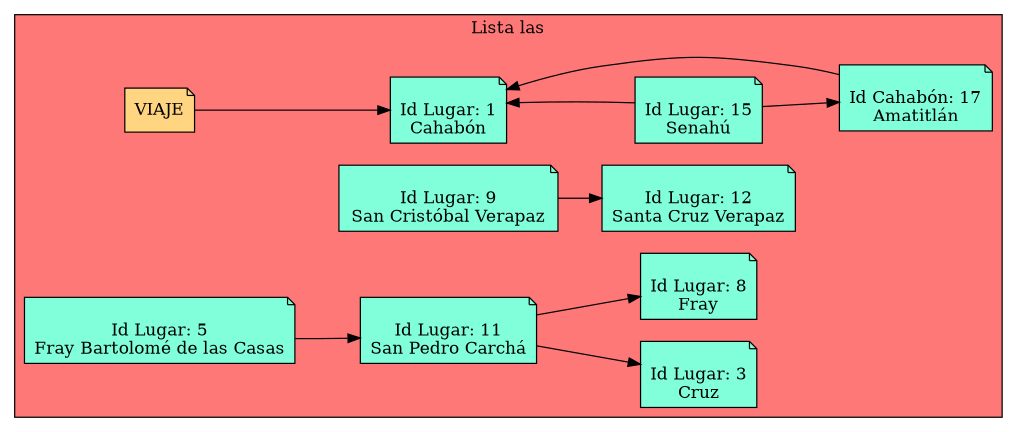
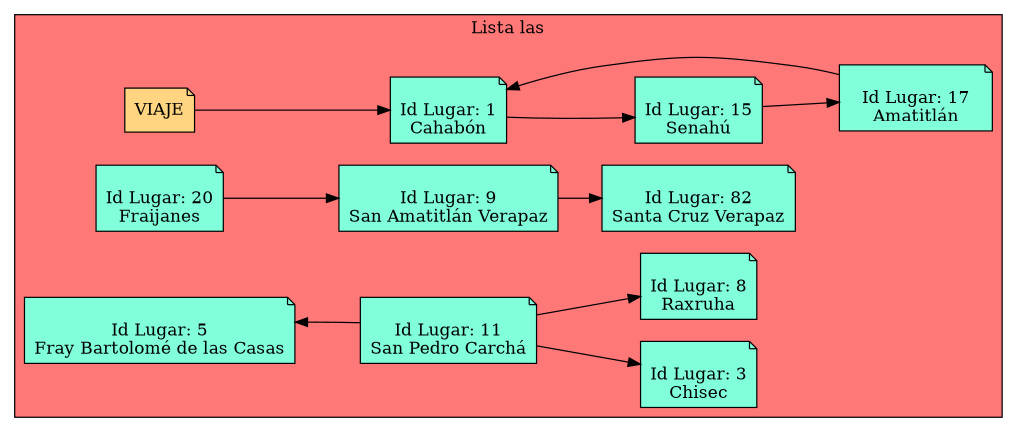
(916, 98) -> (916, 98)
(577, 102) -> (565, 118)
none -> (160, 198)
(448, 198) -> (448, 198)
(699, 198) -> (699, 198)
(699, 286) -> (699, 286)
(321, 339) -> (334, 322)
(699, 374) -> (699, 374)
